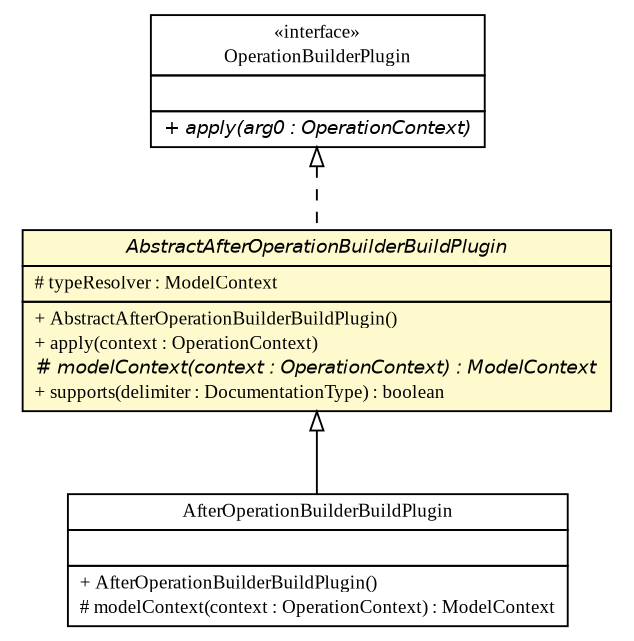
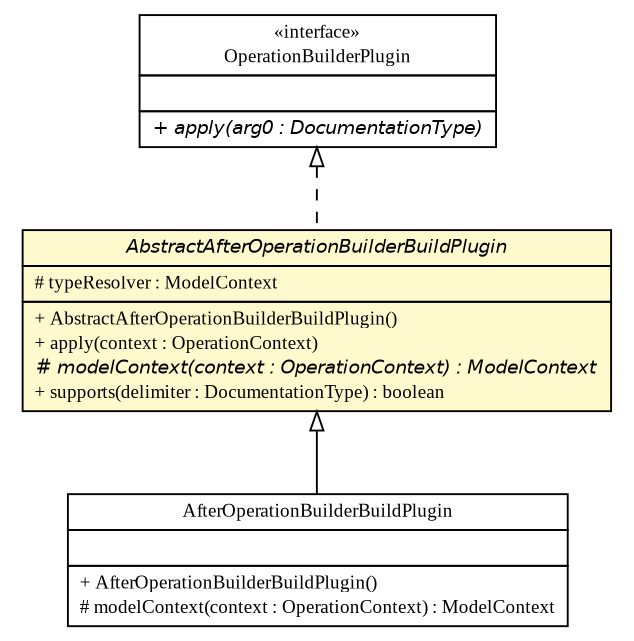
(318, 128) -> (318, 128)
